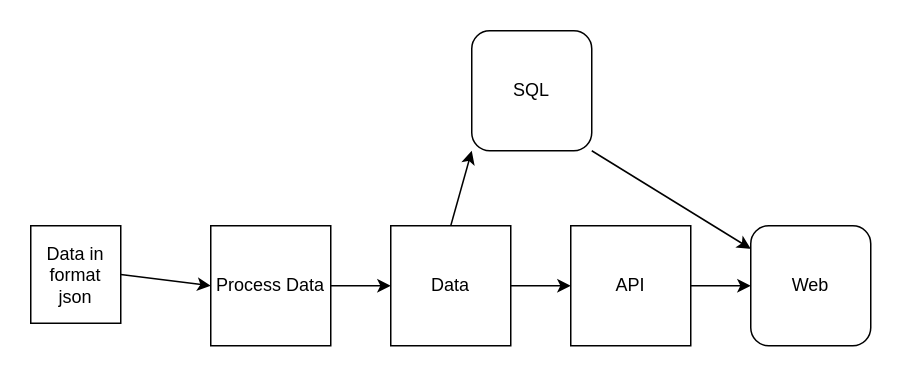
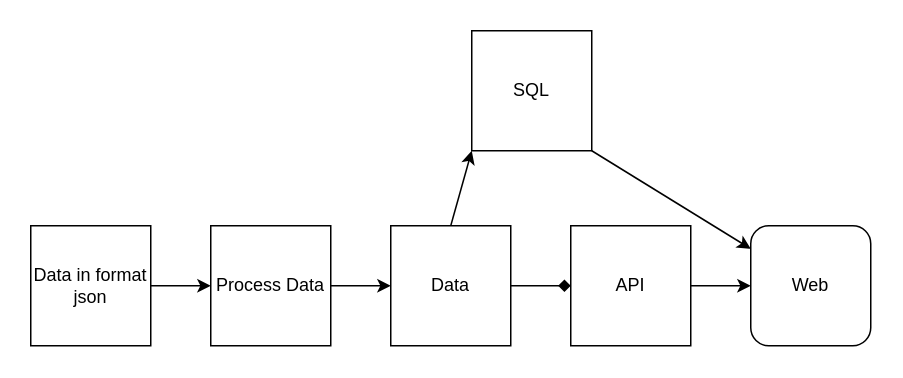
(532, 91) -> (532, 91)
(76, 275) -> (91, 286)
(559, 286) -> (558, 286)
